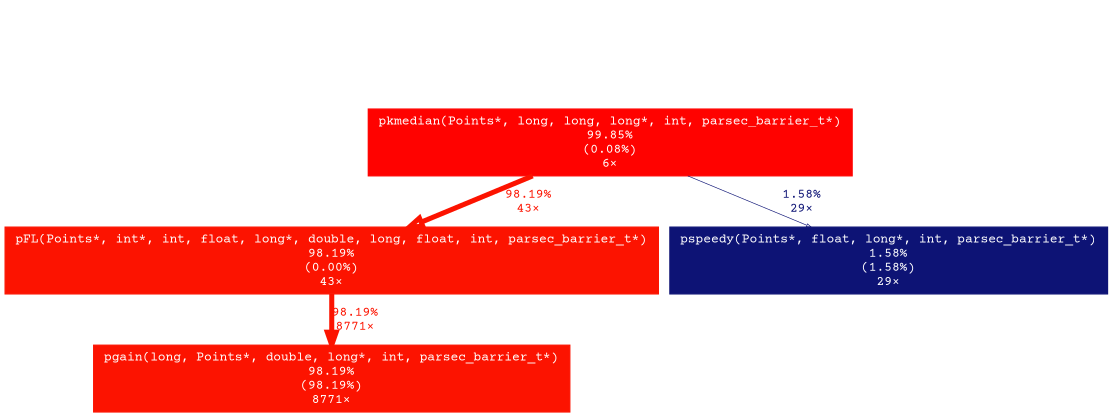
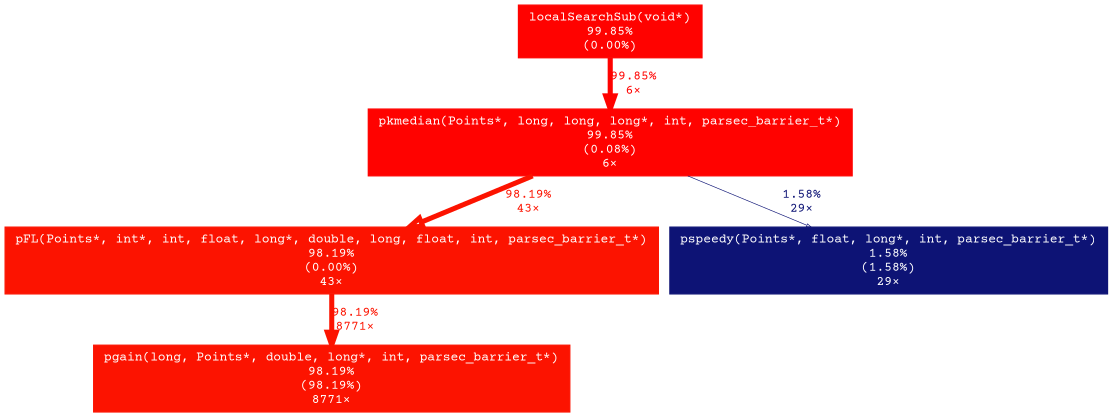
none -> (610, 31)
